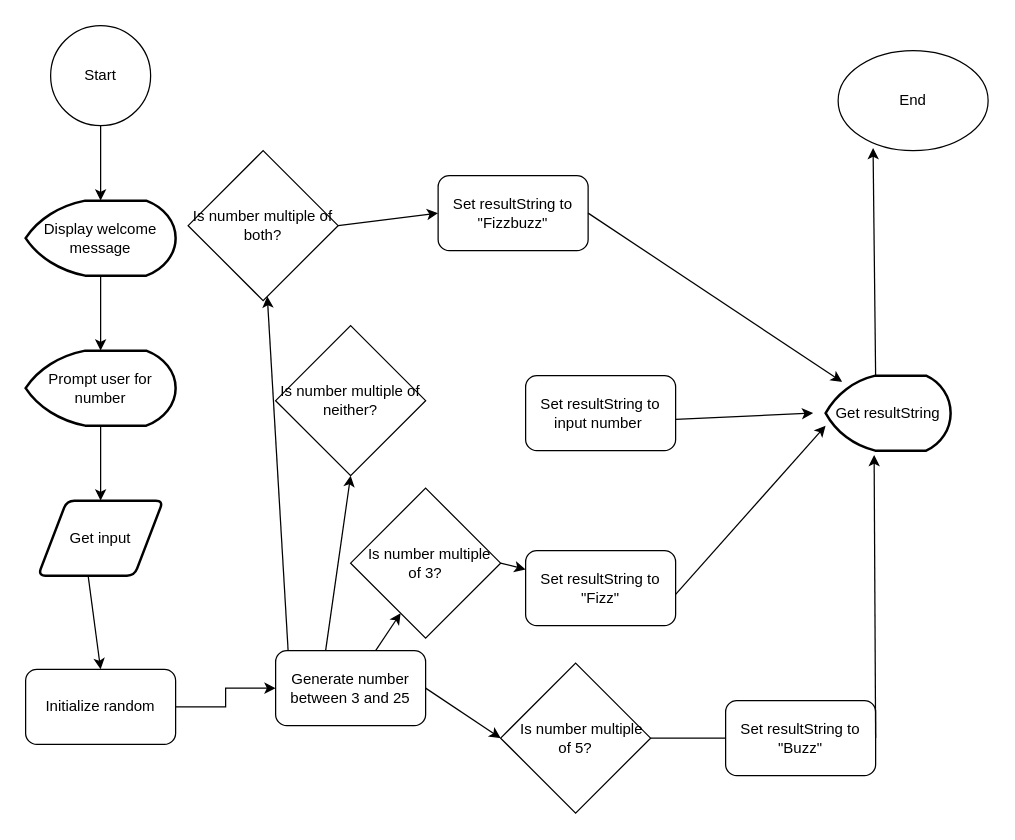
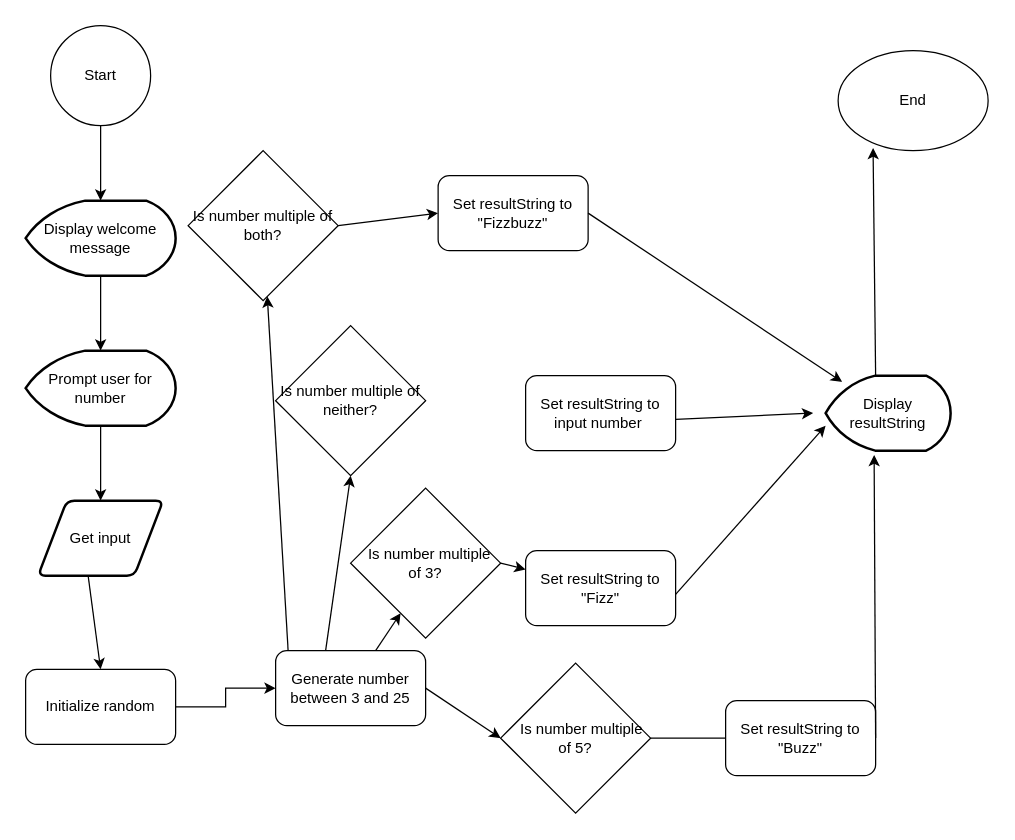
(888, 413) -> (888, 413)
